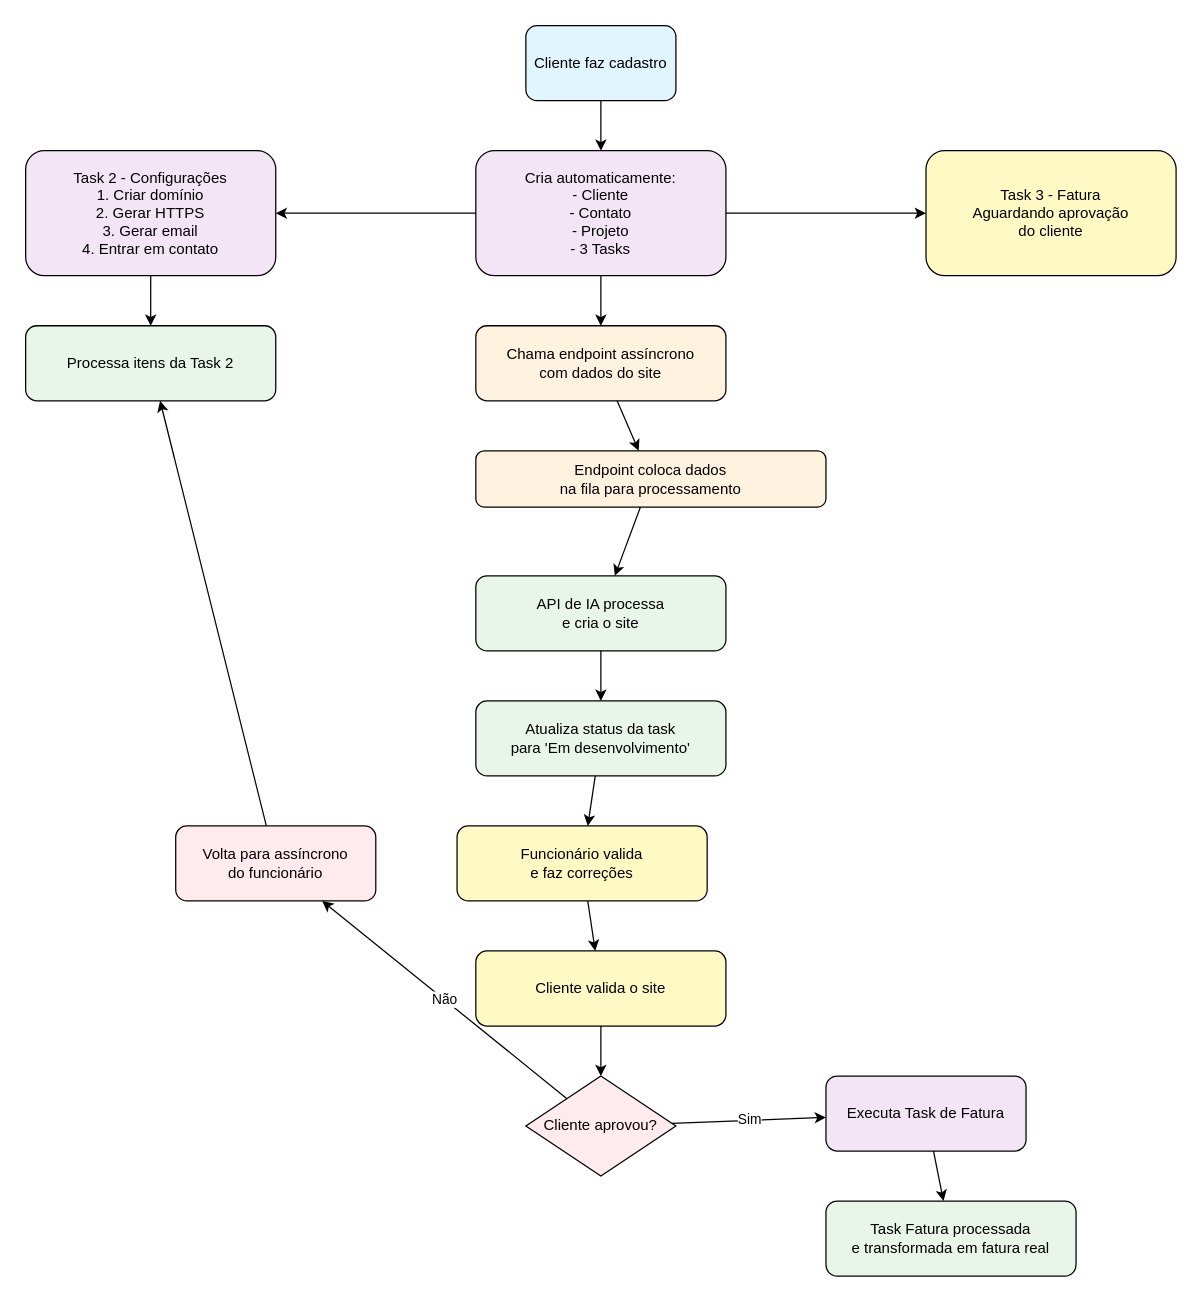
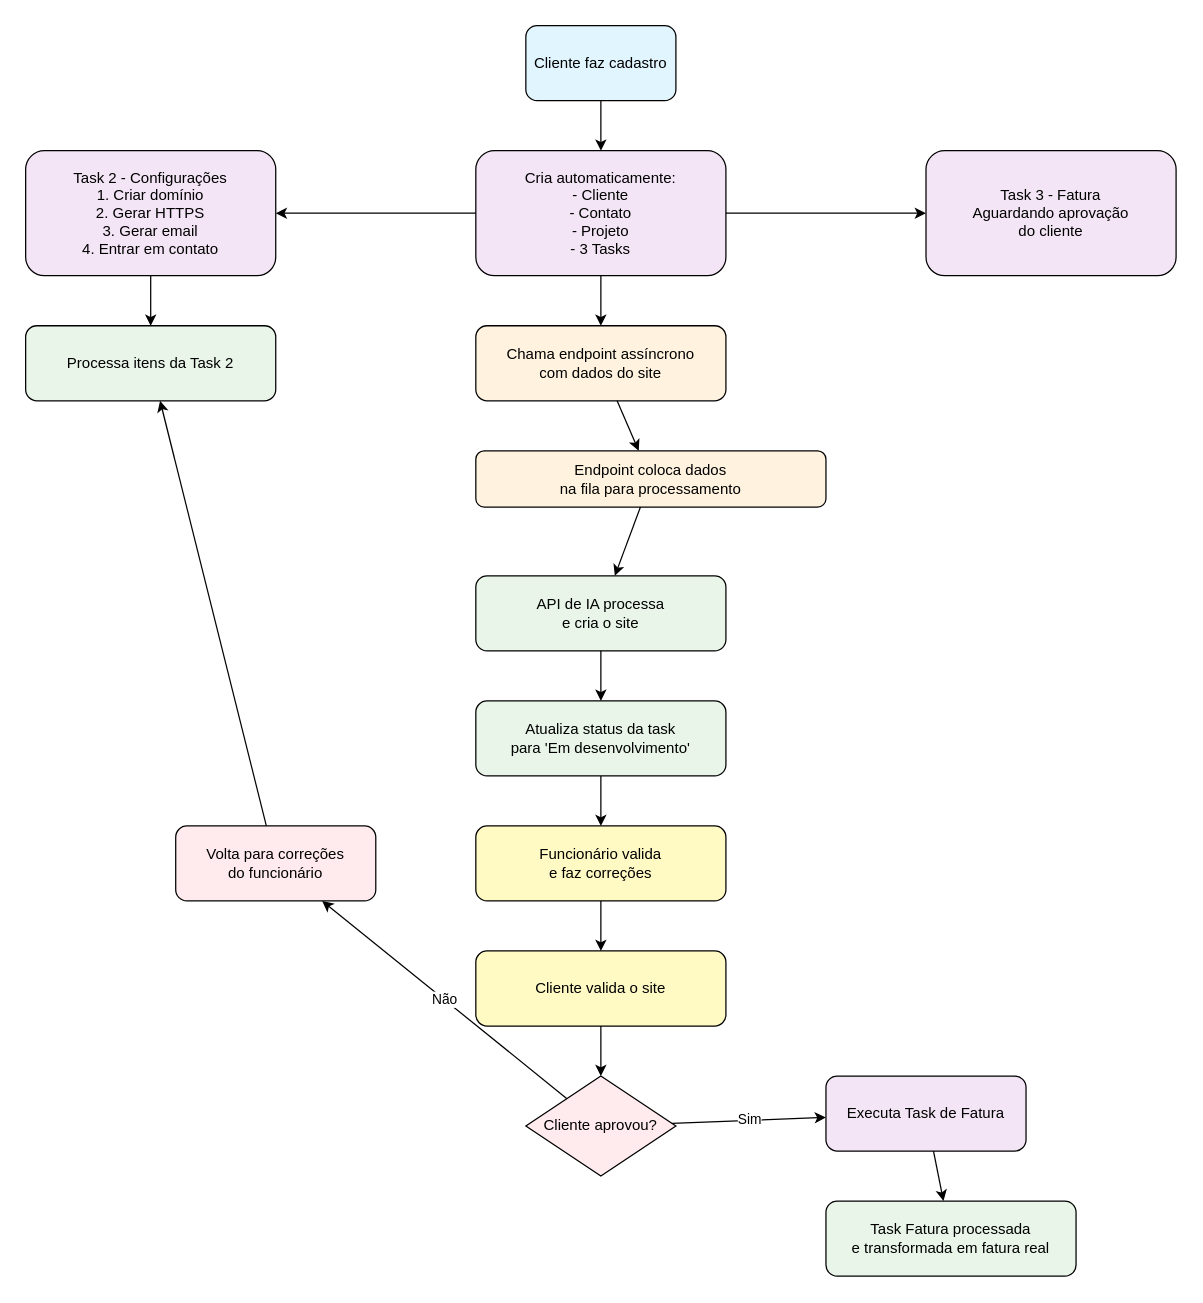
(1051, 213) -> (1051, 213)
(276, 863) -> (276, 863)
(582, 863) -> (601, 863)
